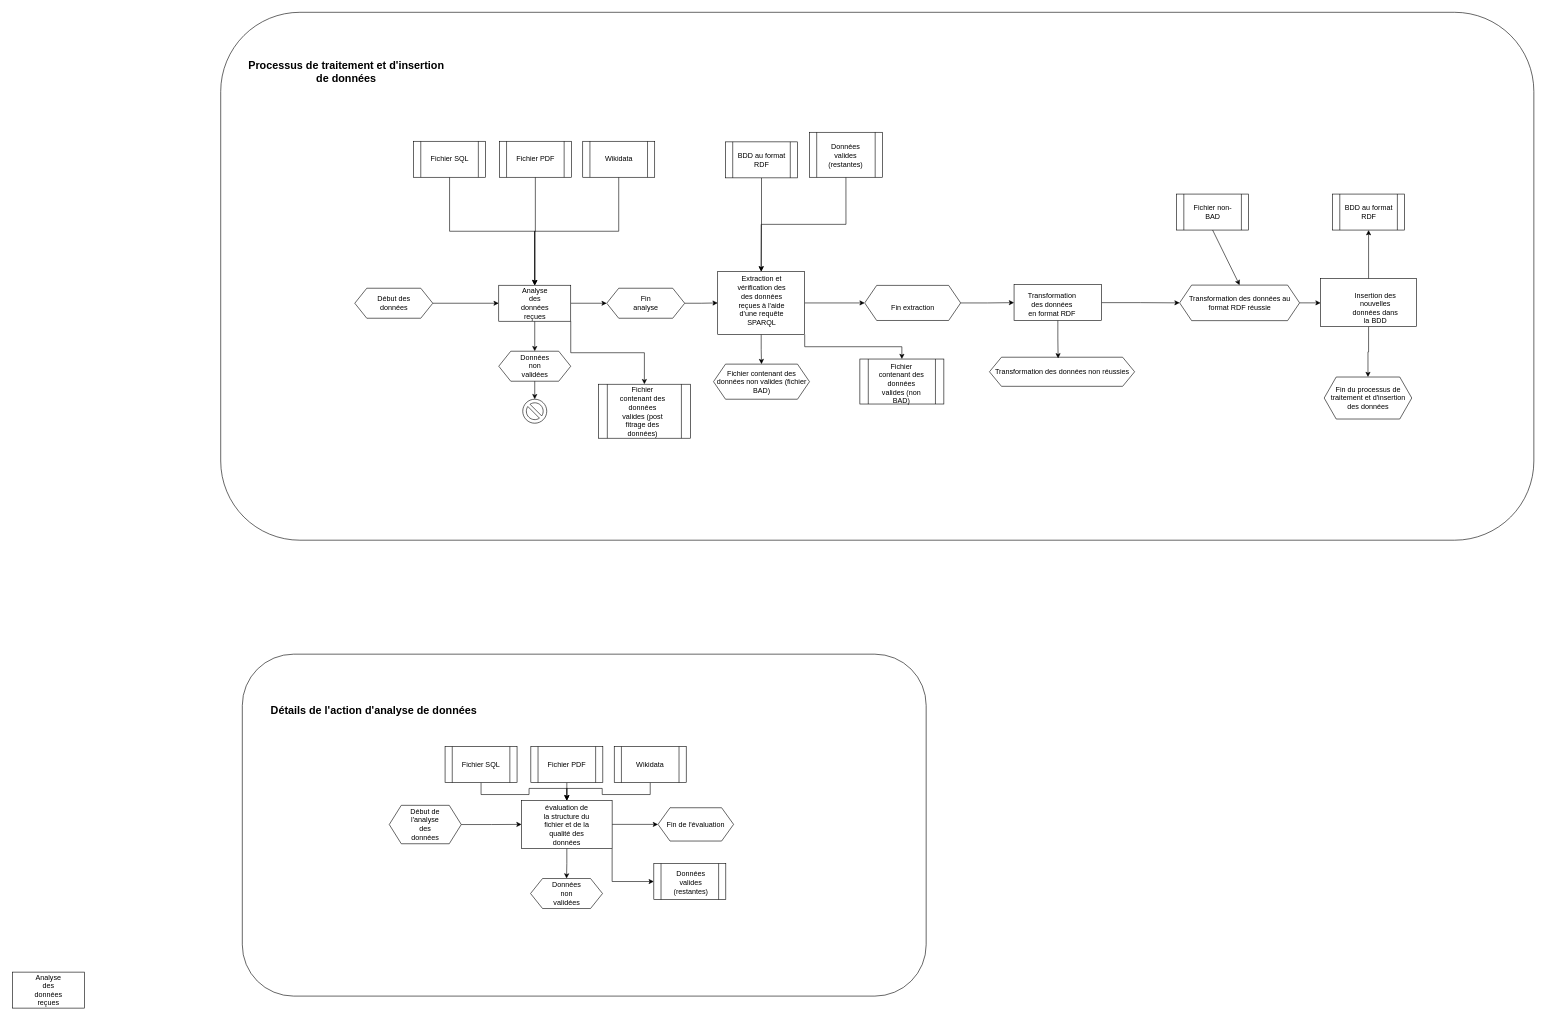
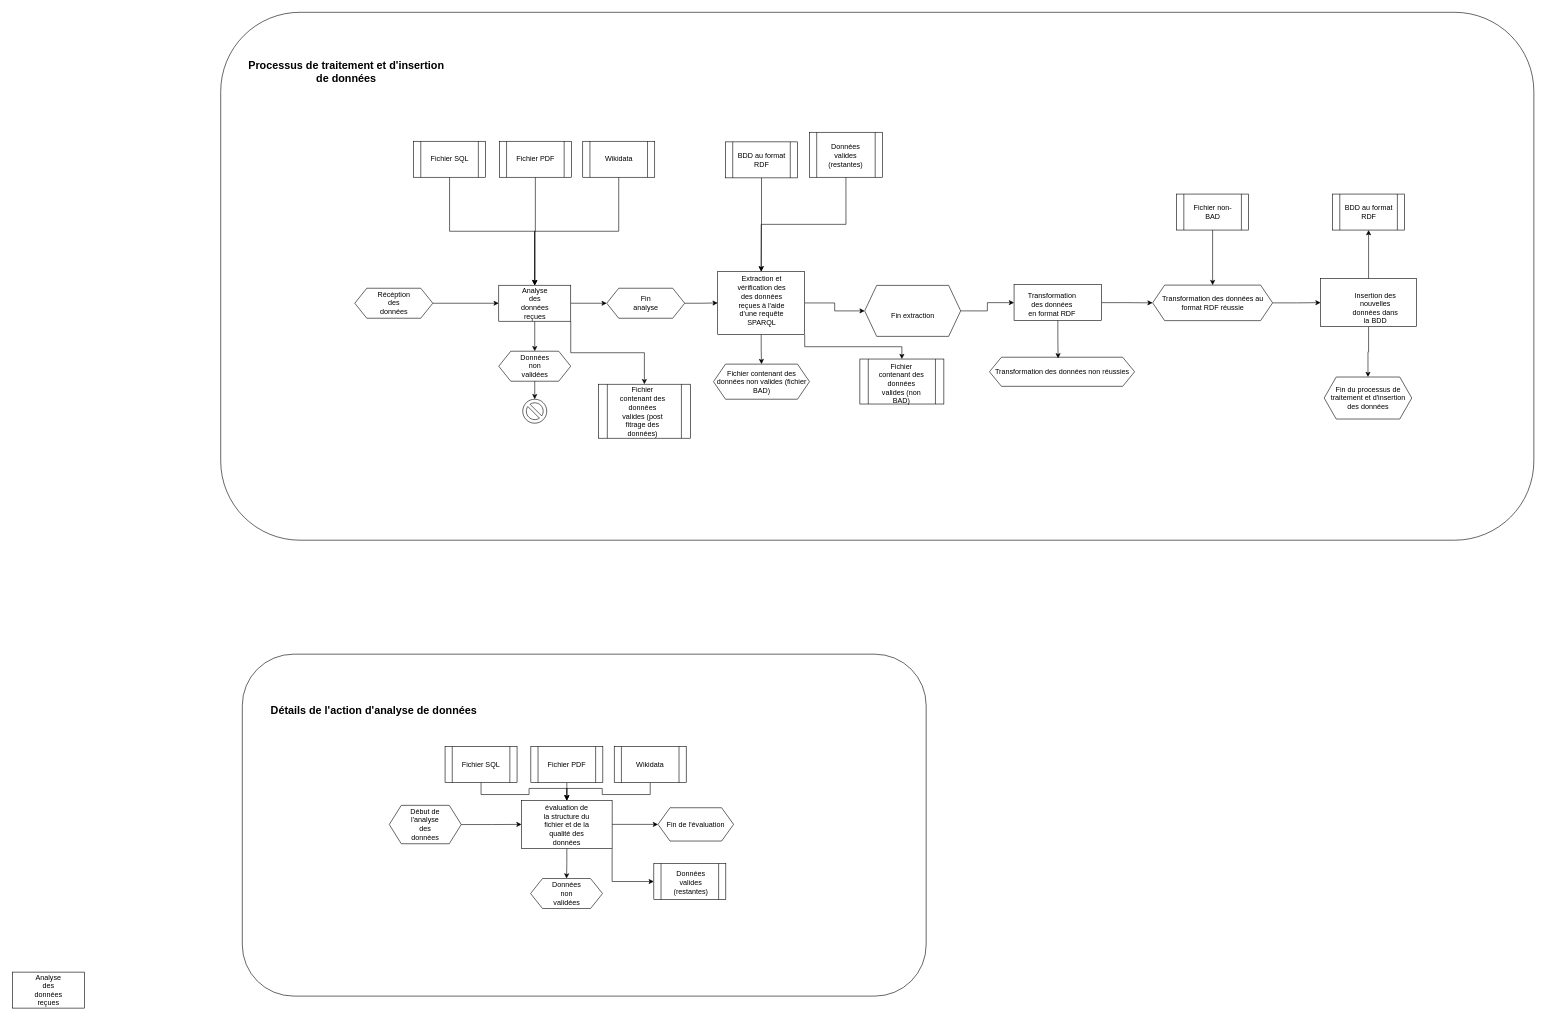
(394, 303) -> (394, 303)
(913, 303) -> (913, 311)
(1240, 303) -> (1213, 303)
